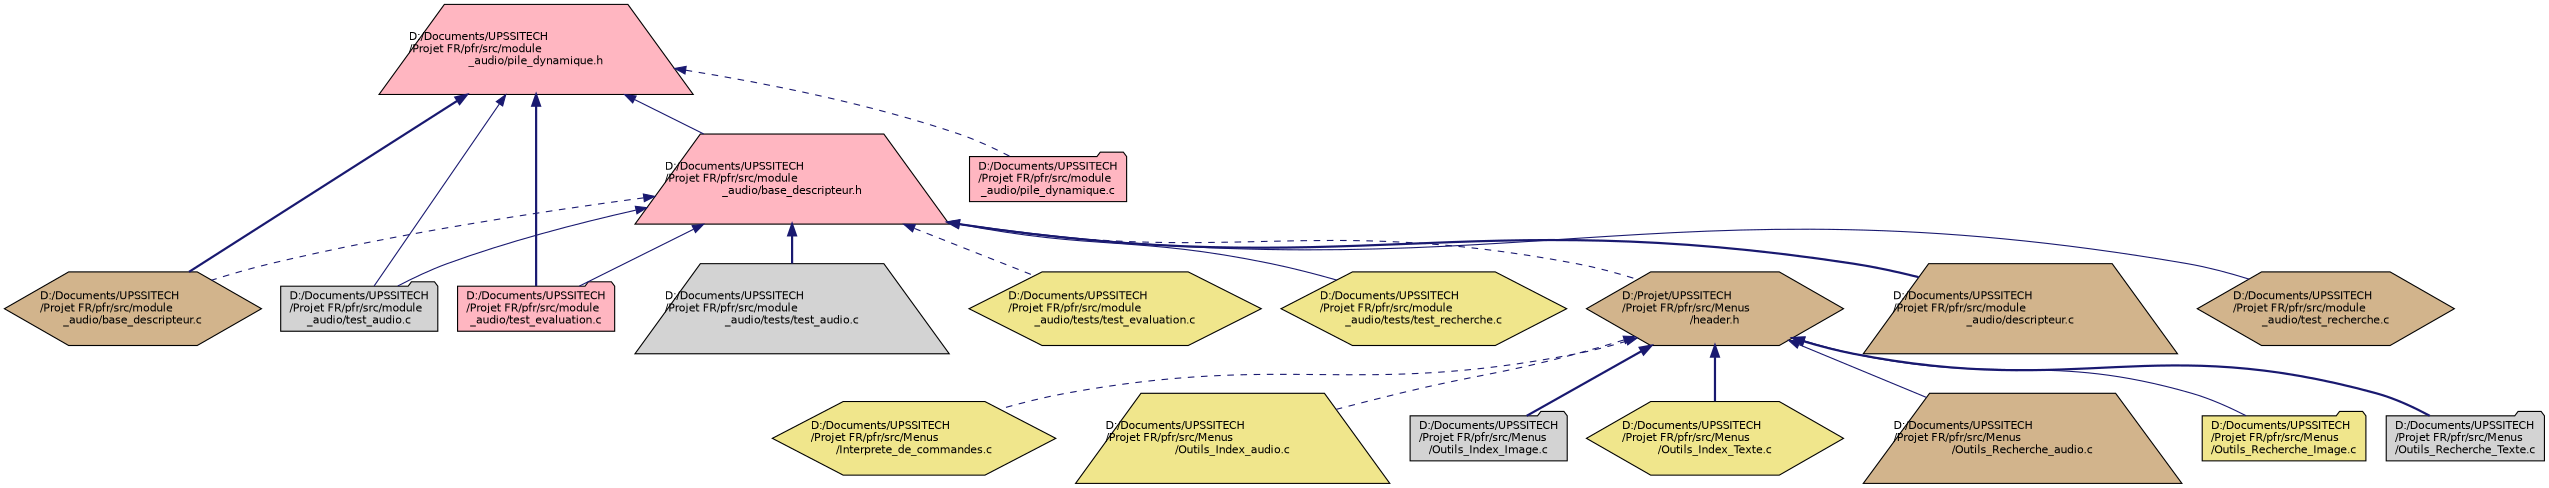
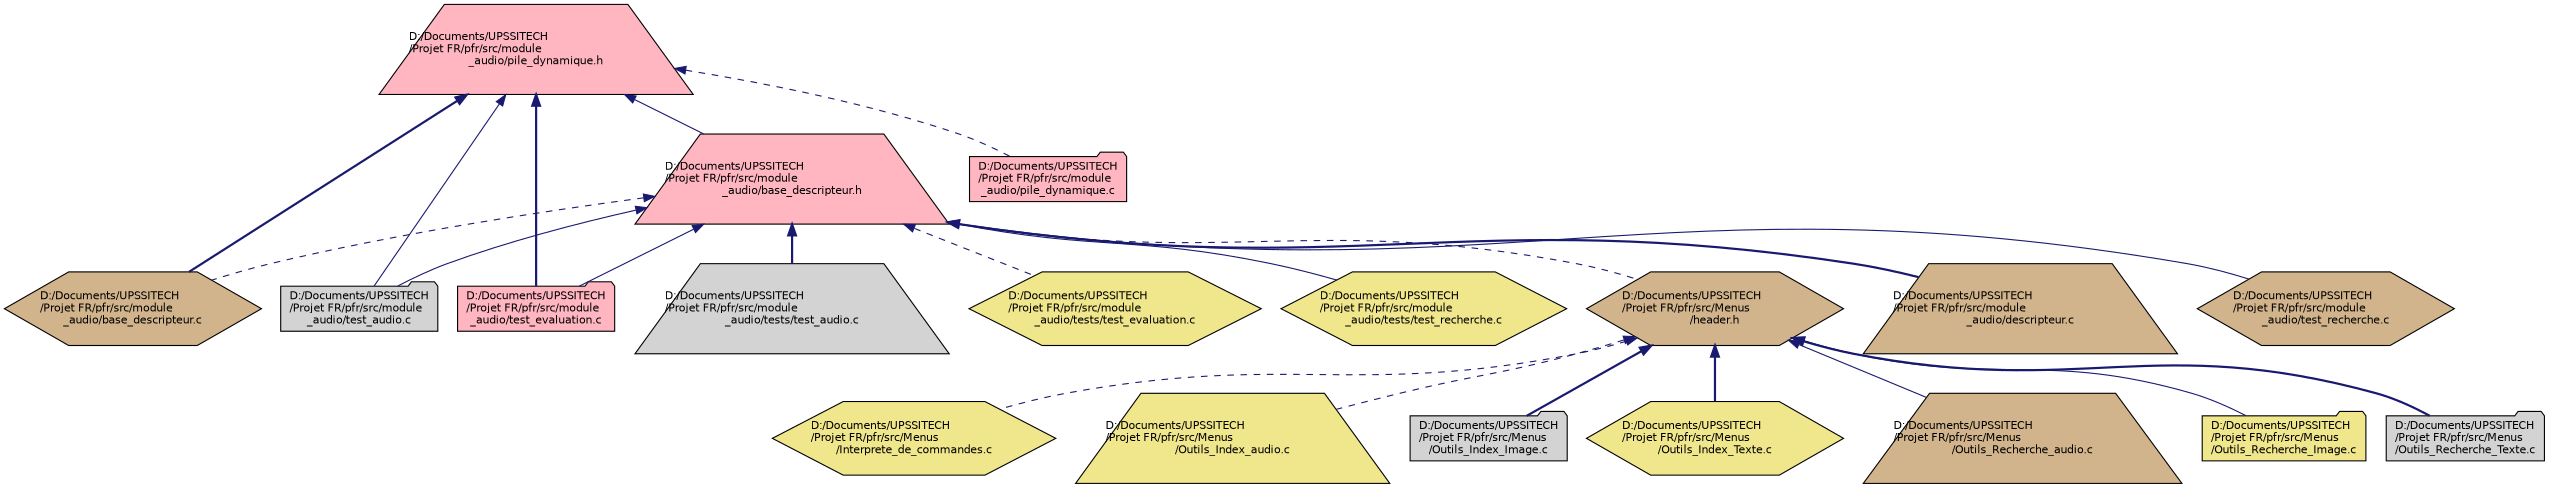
(1715, 309) -> (1715, 309)
